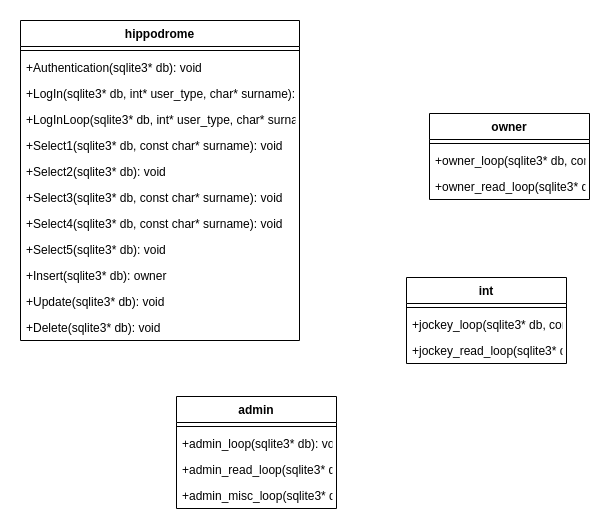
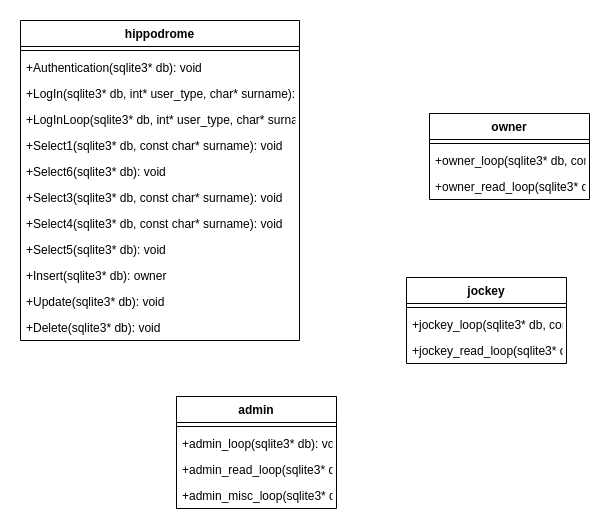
(106, 172) -> (106, 172)
(486, 291) -> (486, 291)
